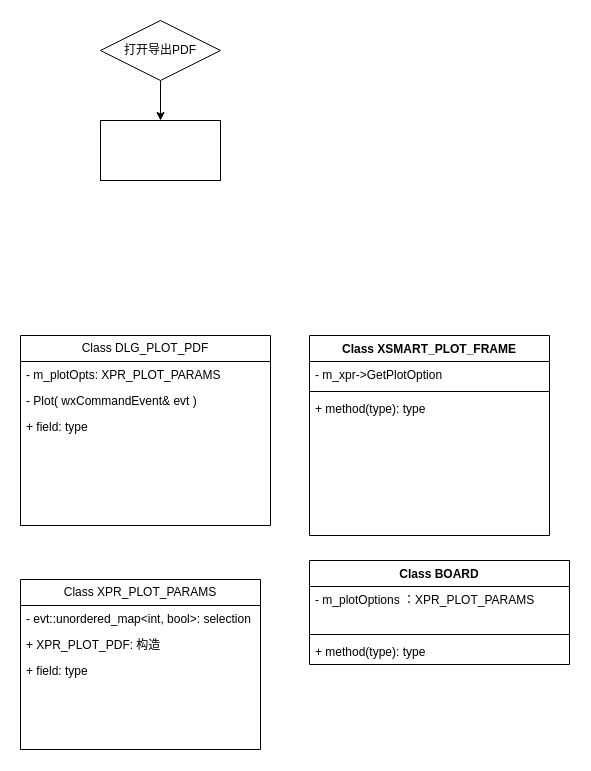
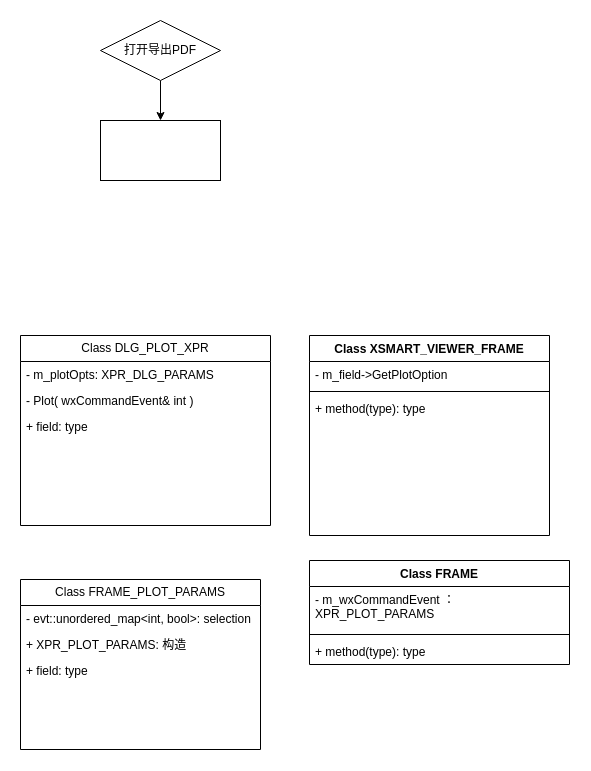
(146, 349) -> (146, 349)
(430, 350) -> (430, 350)
(118, 376) -> (114, 376)
(385, 376) -> (388, 376)
(116, 402) -> (115, 402)
(440, 575) -> (440, 575)
(141, 593) -> (141, 593)
(419, 601) -> (433, 601)
(88, 646) -> (98, 646)
